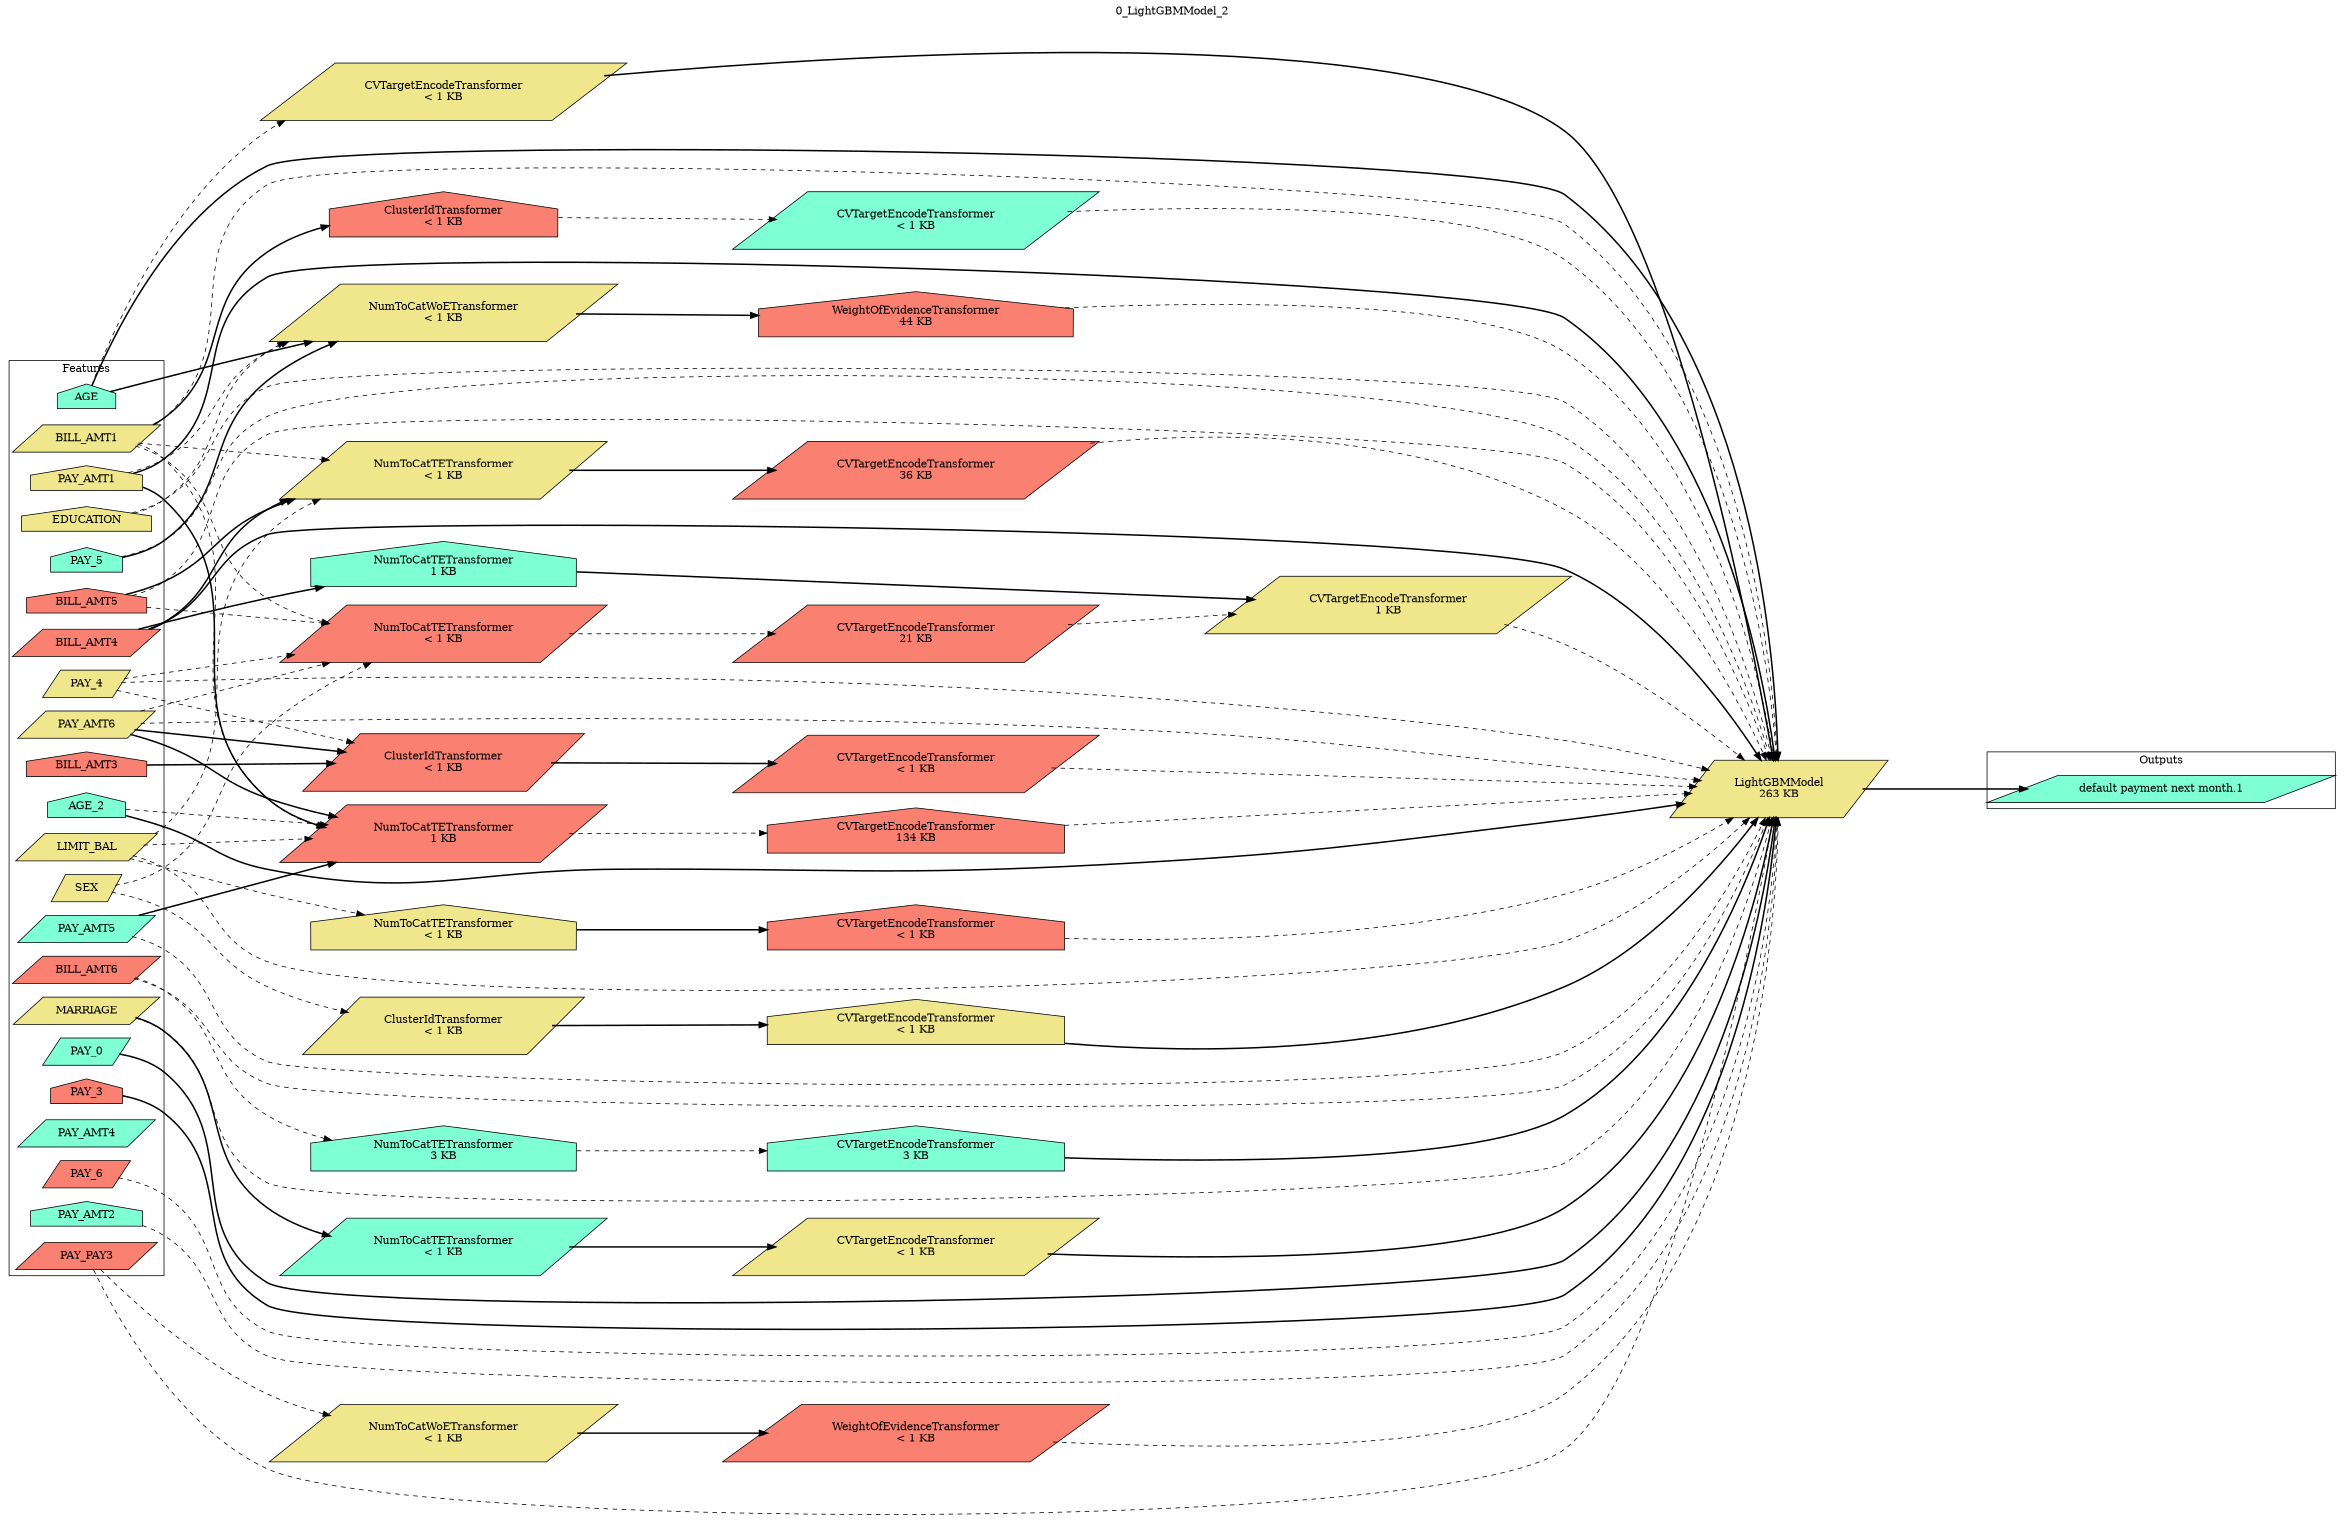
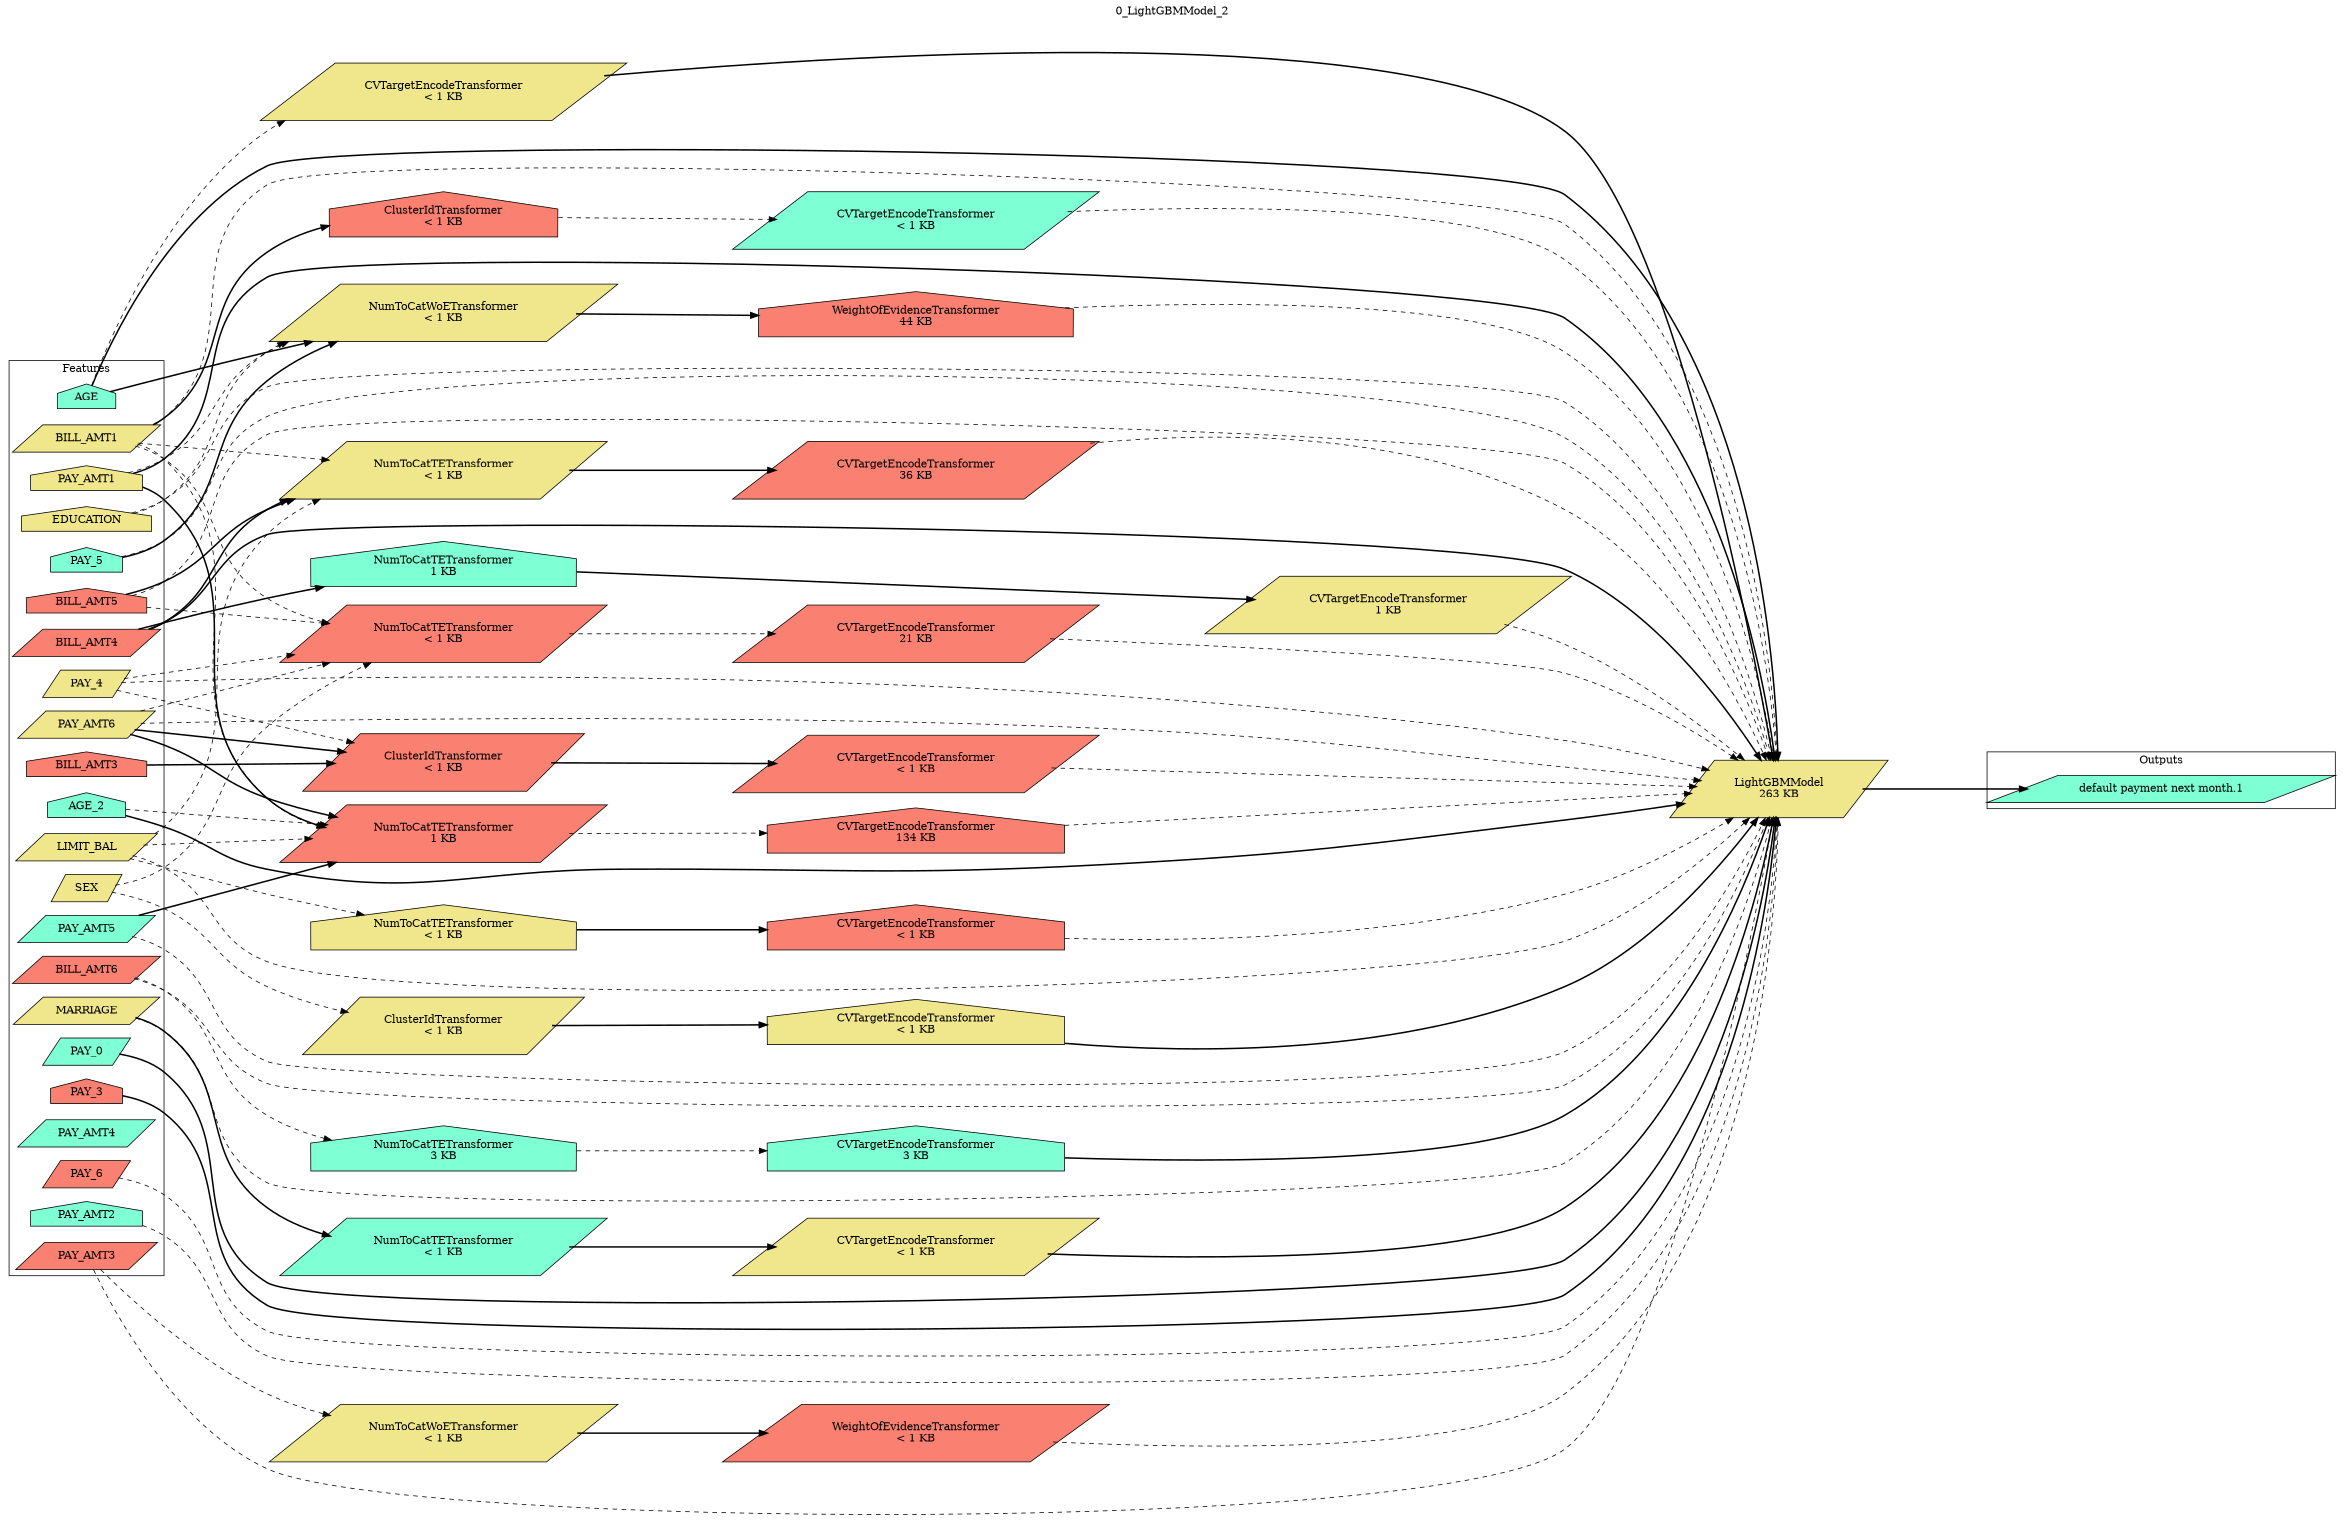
(1148, 620) -> (1401, 656)
(87, 1256) -> (87, 1256)
